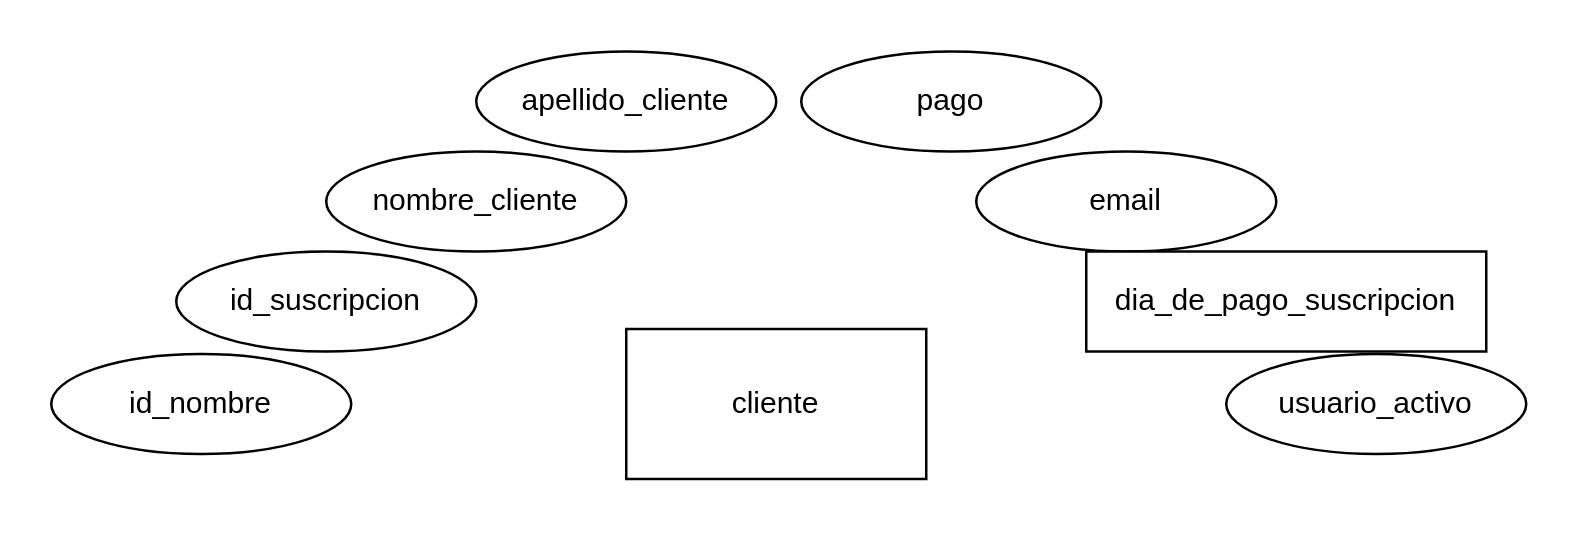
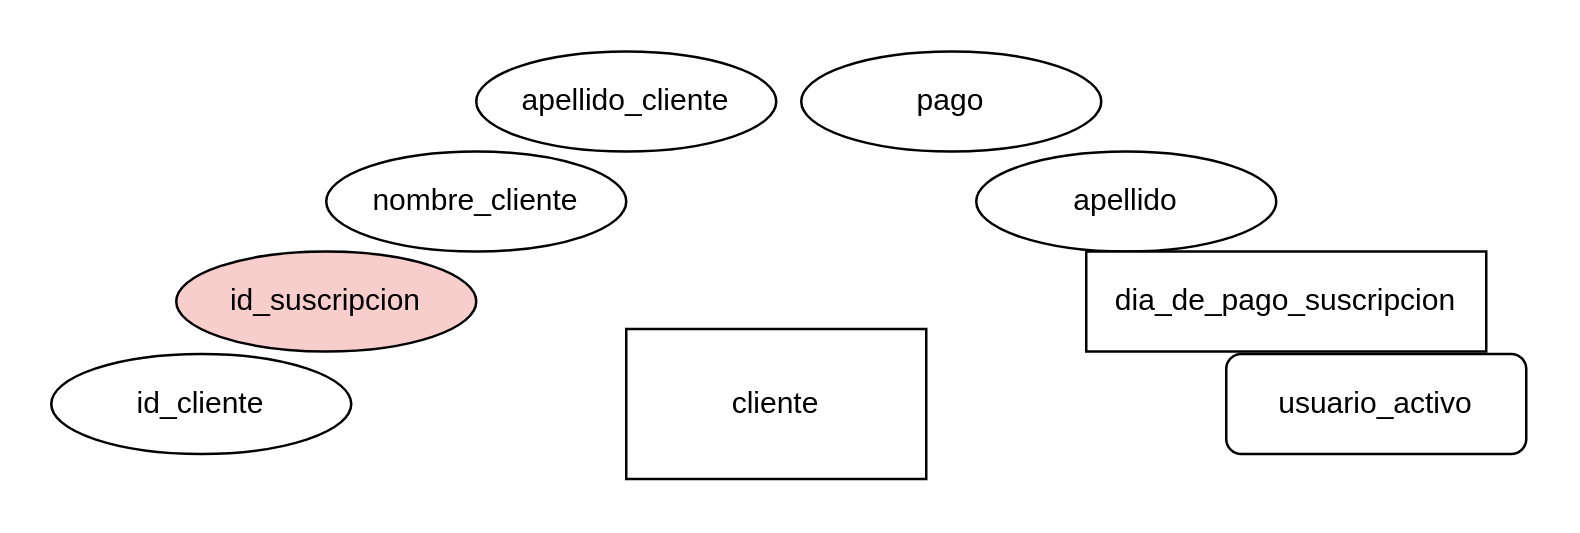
(1126, 201) -> (1126, 201)
(326, 301) -> (326, 301)
(201, 404) -> (201, 404)
(1376, 404) -> (1376, 404)
